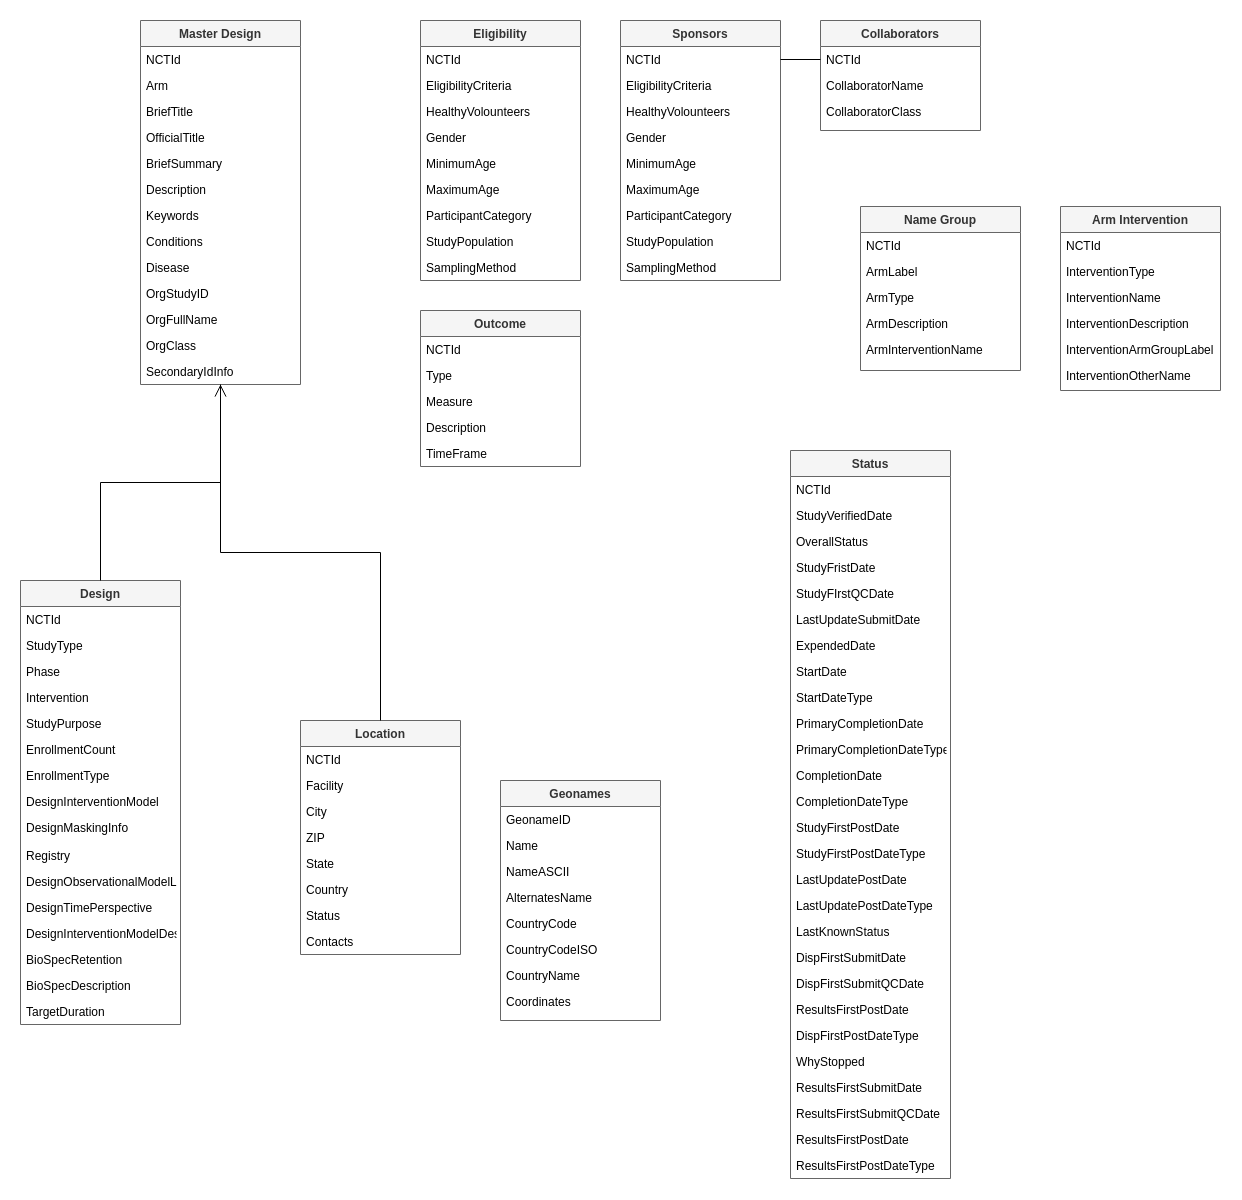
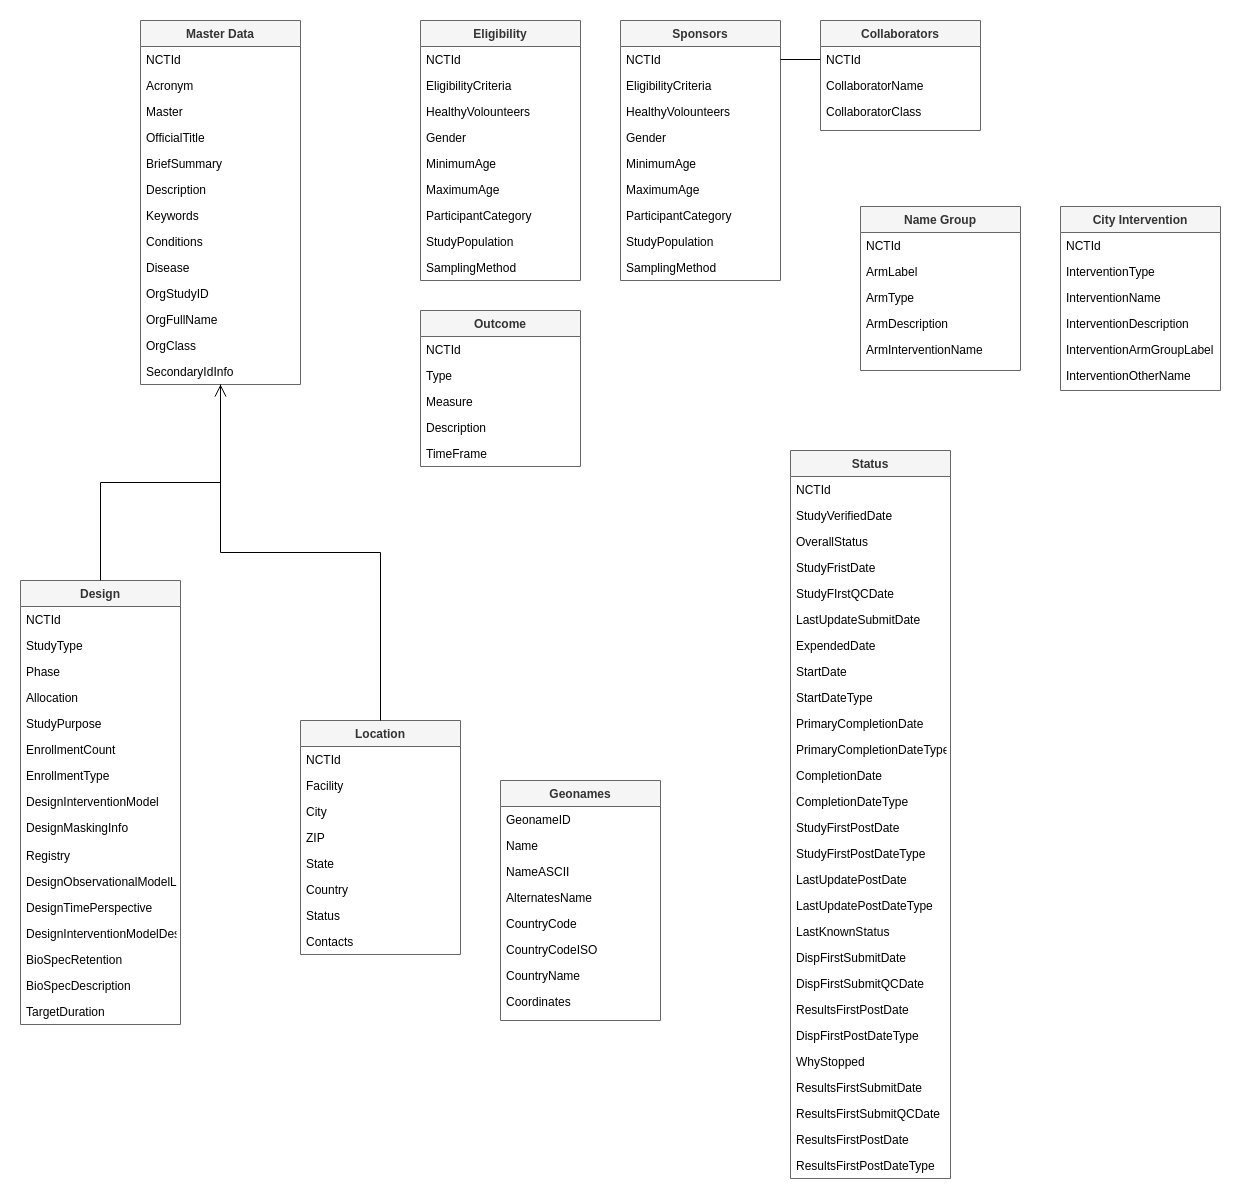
(220, 34) -> (220, 34)
(156, 86) -> (170, 86)
(175, 112) -> (166, 112)
(1140, 220) -> (1140, 220)
(65, 698) -> (55, 698)
